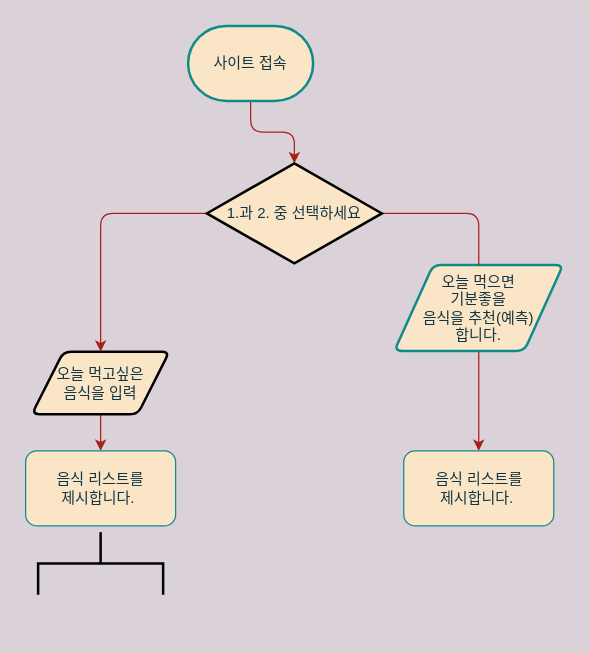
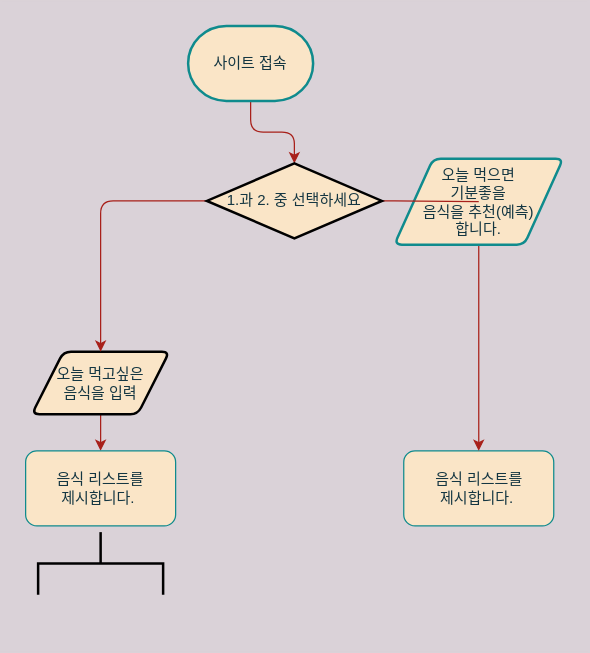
(294, 213) -> (294, 201)
(479, 308) -> (479, 201)
